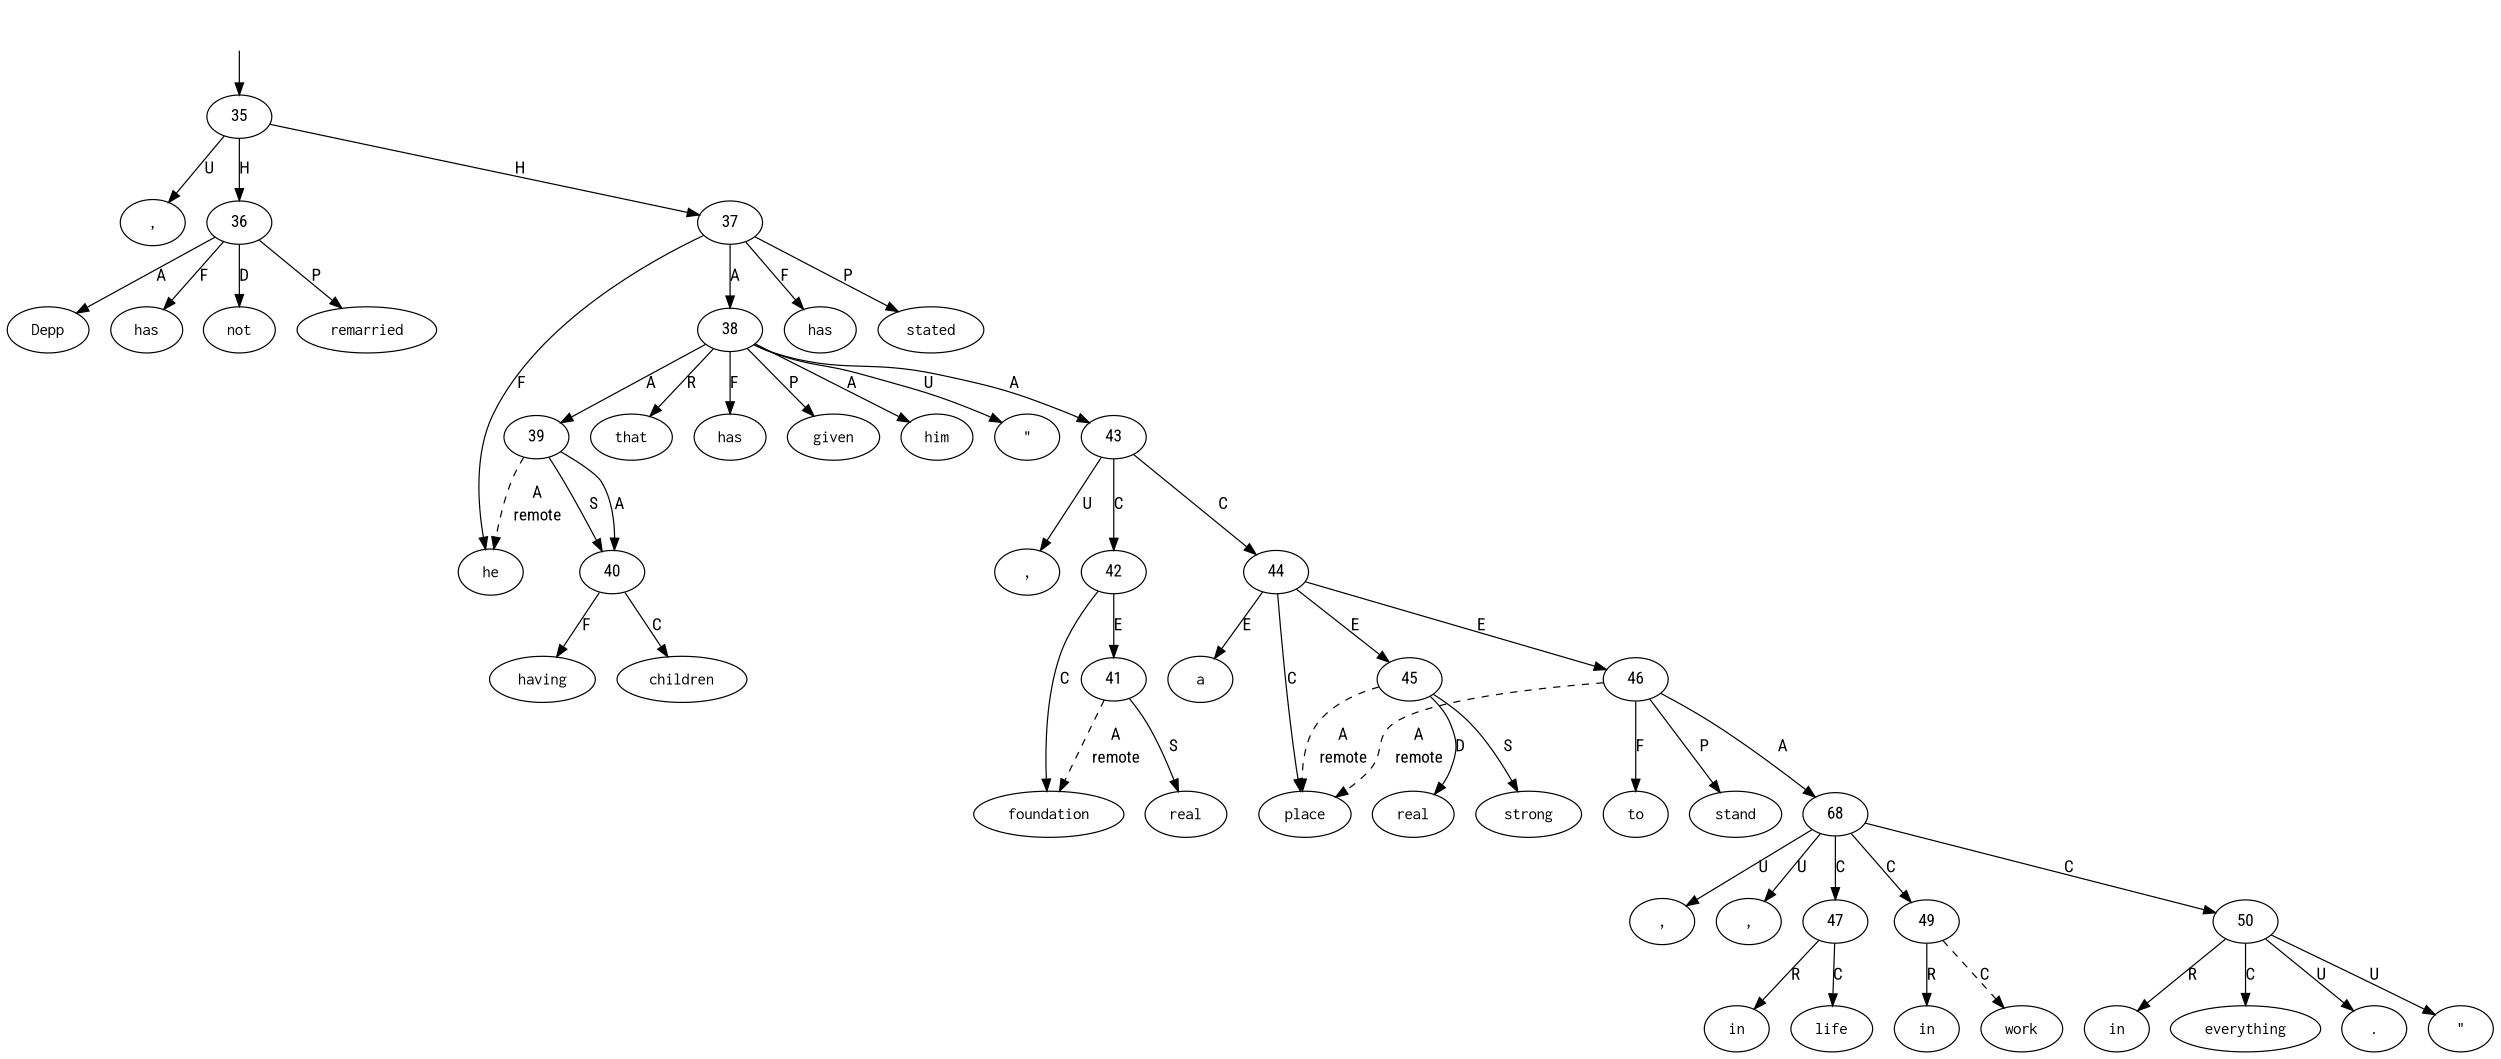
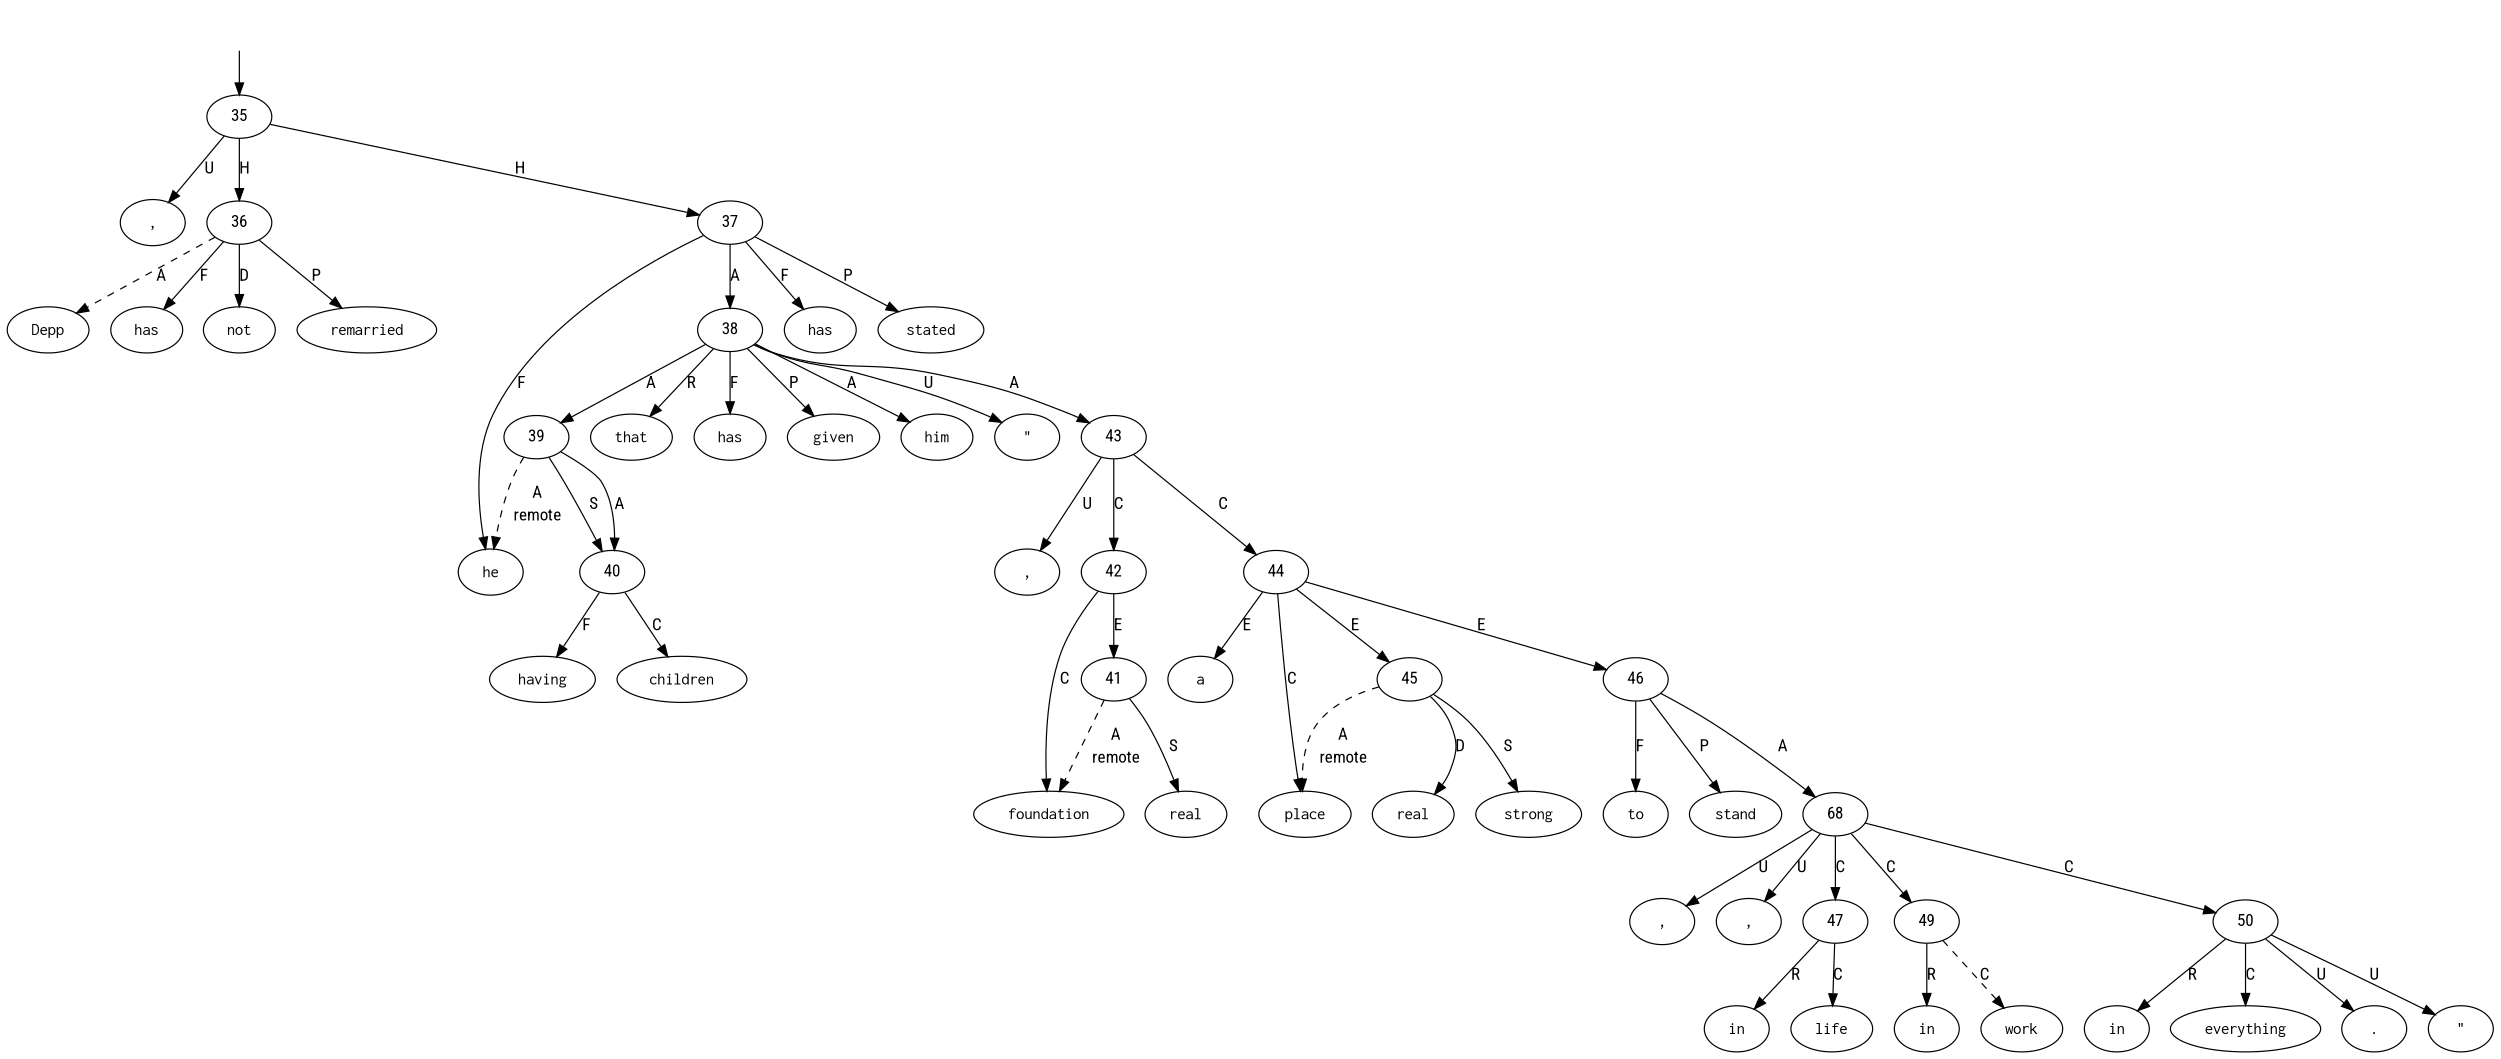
(151, 272) -> (151, 272)
(1462, 701) -> none
